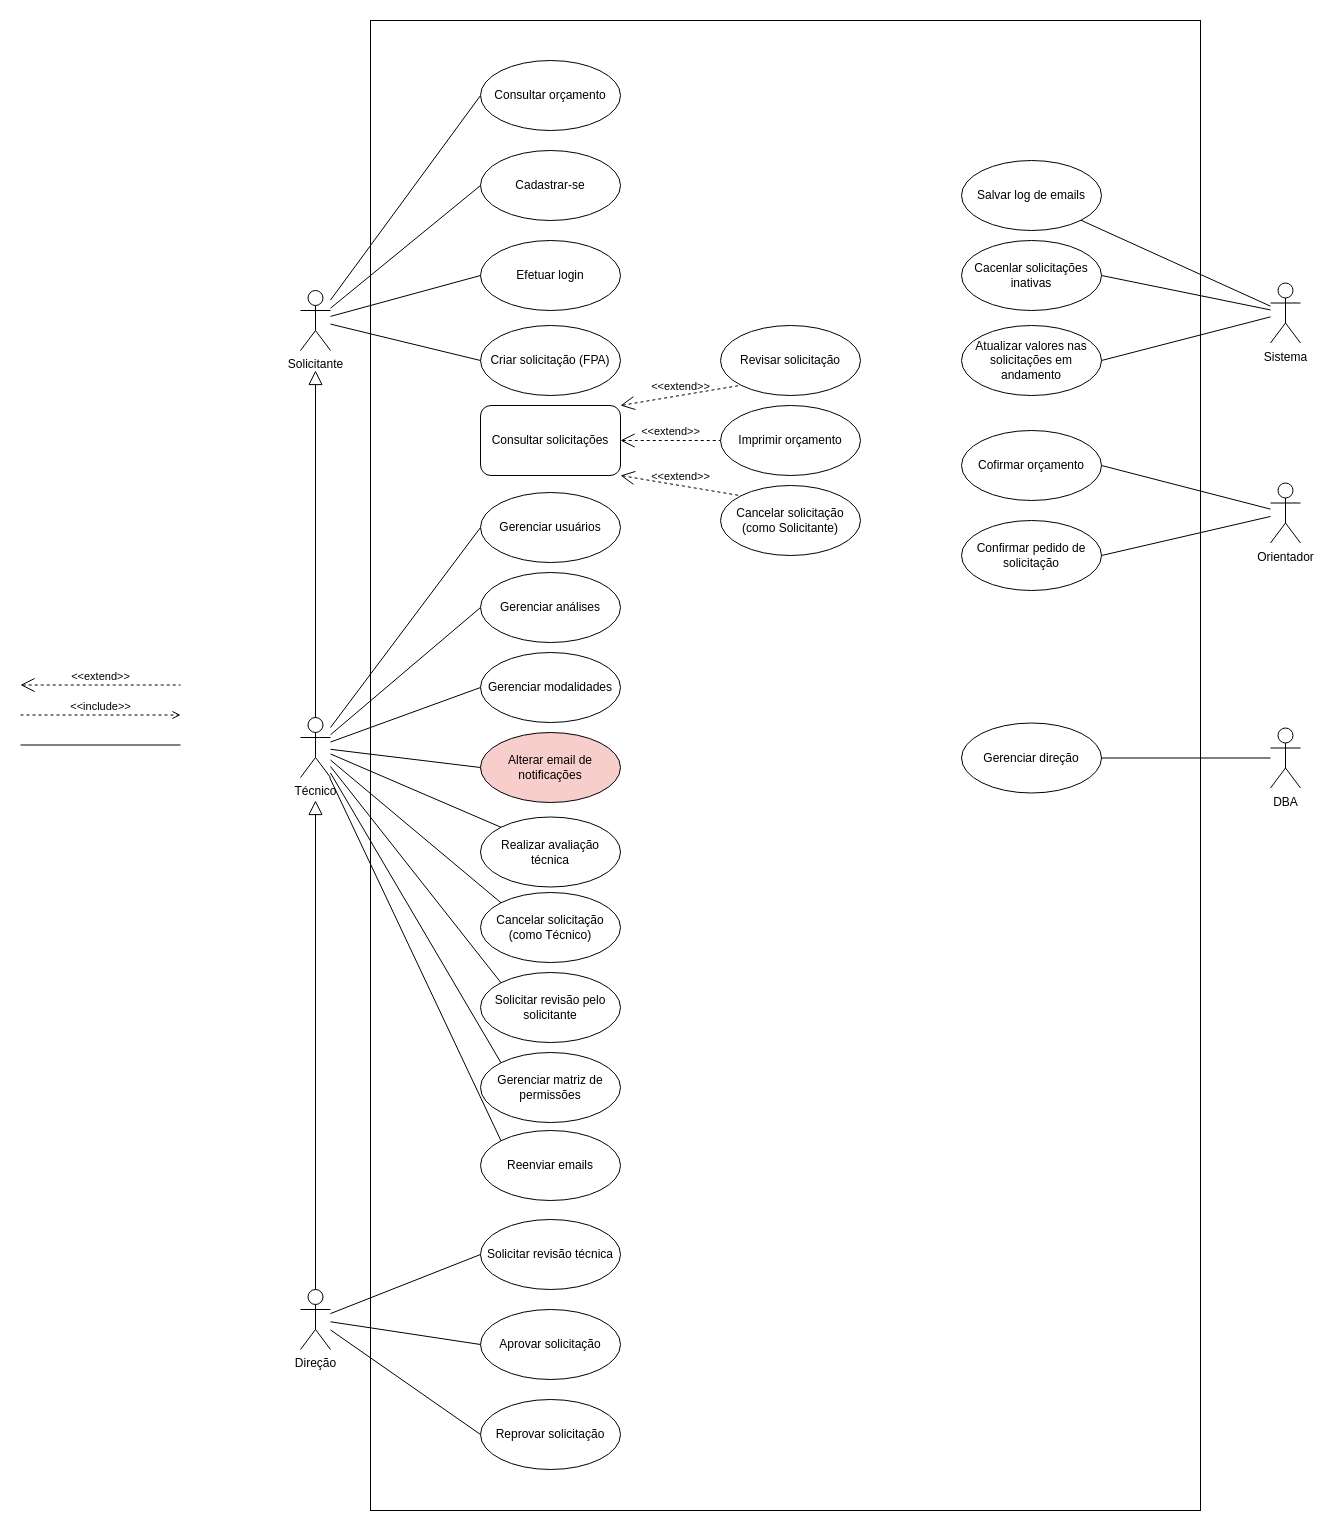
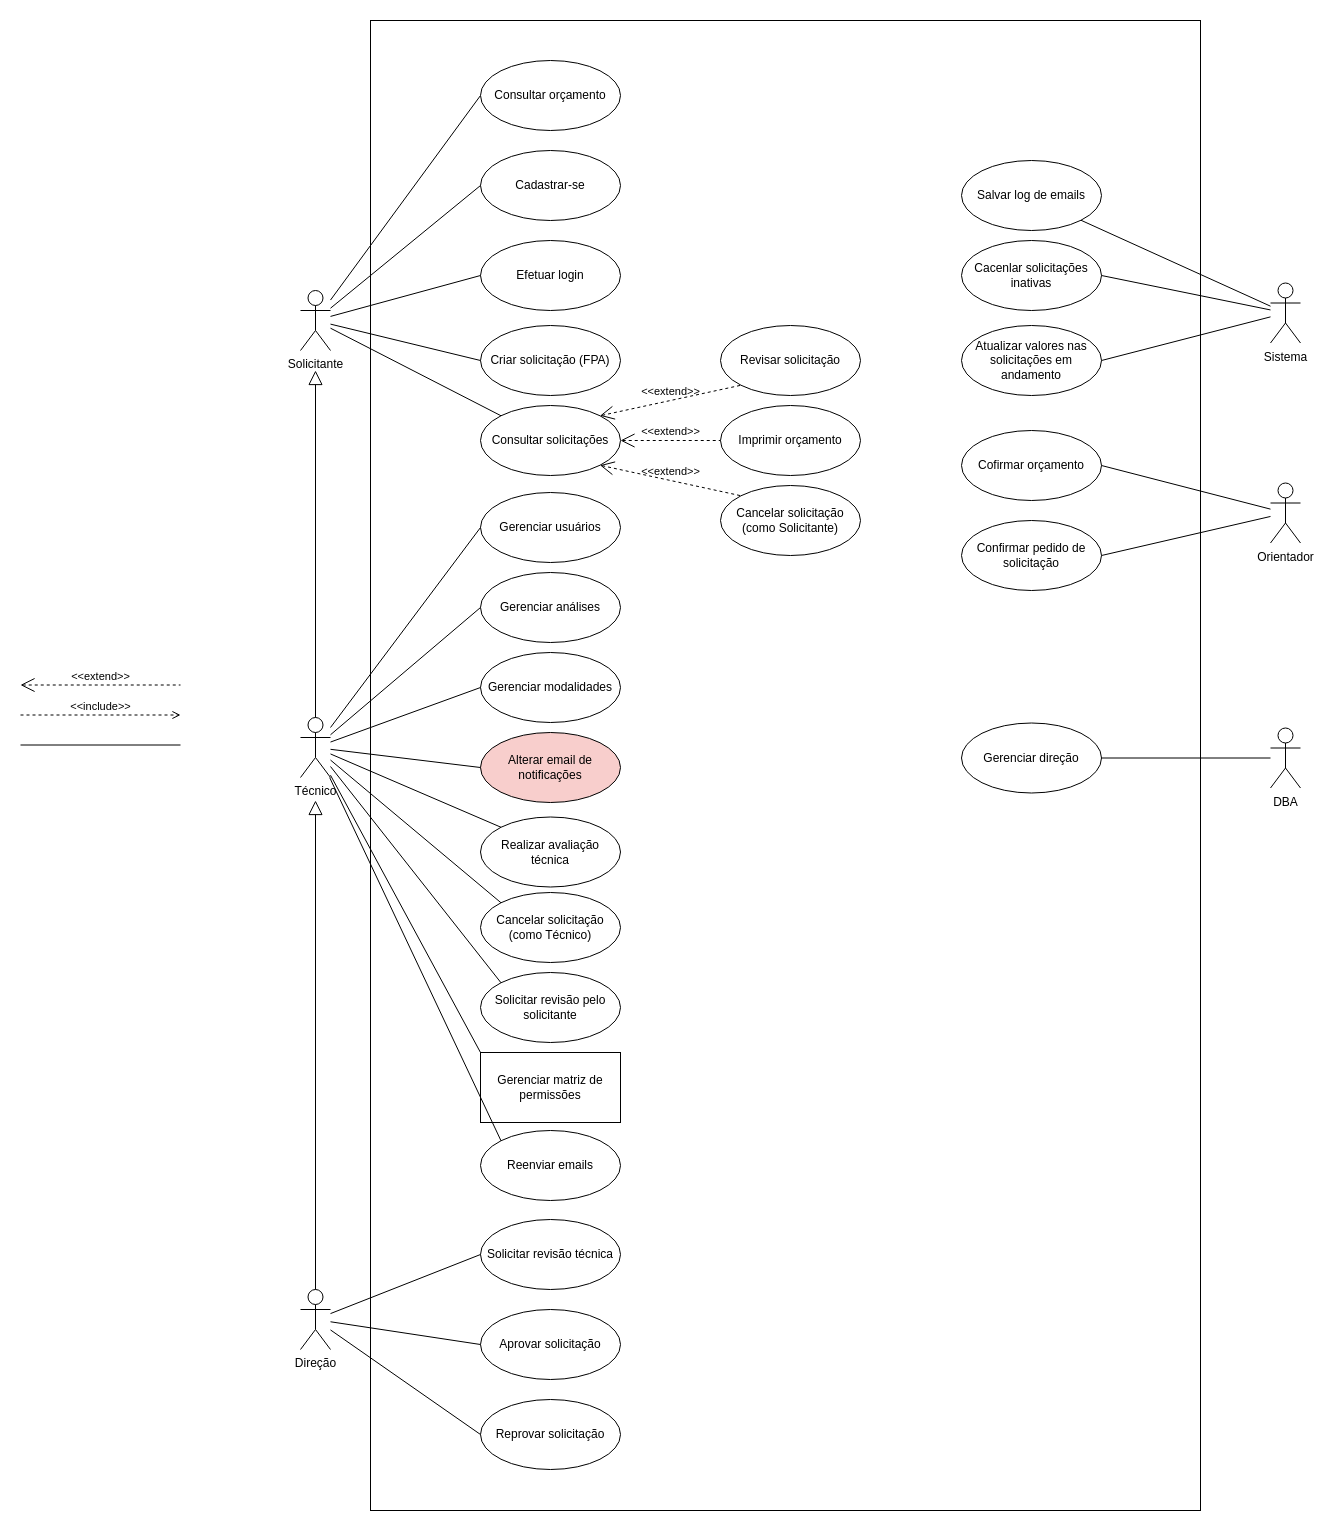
none -> (415, 372)
(551, 441) -> (551, 441)
(551, 1088) -> (551, 1088)
